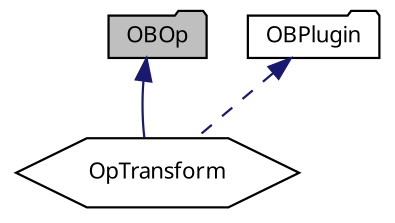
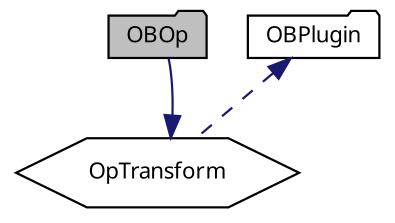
(143, 109) -> (172, 87)
